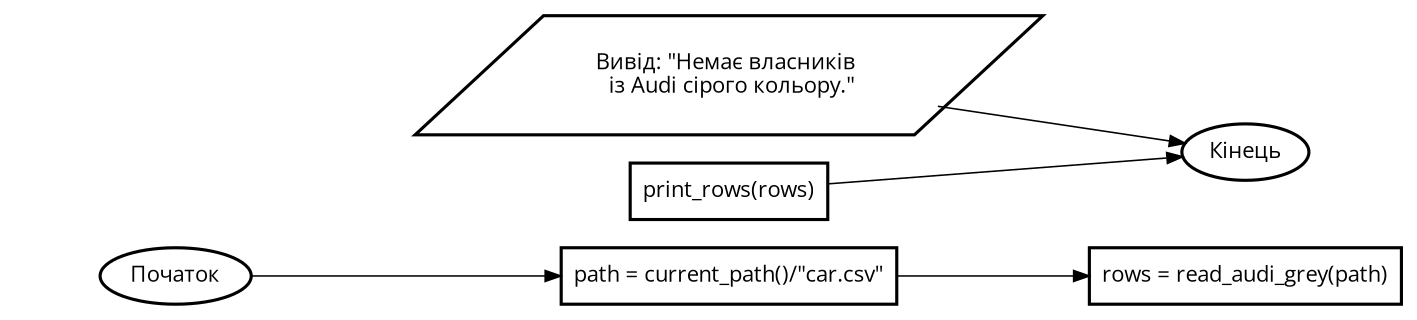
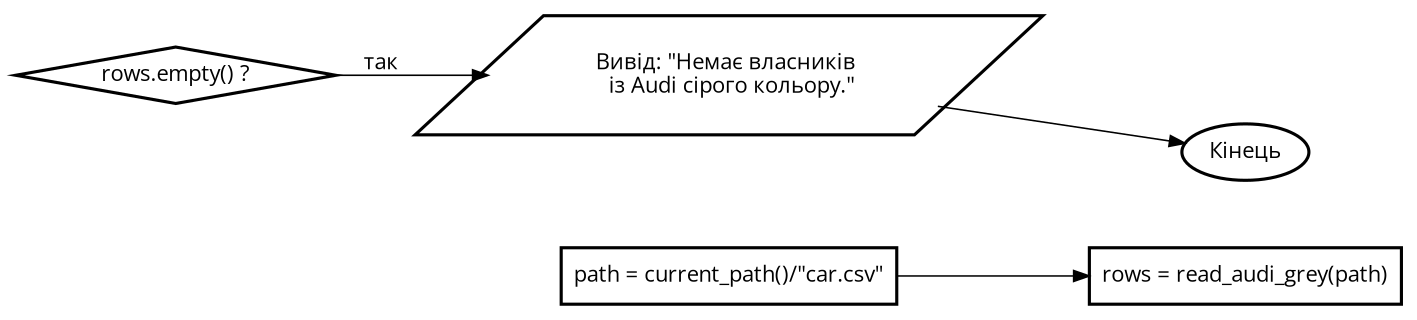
none -> (176, 75)
(729, 191) -> none
(176, 276) -> none
